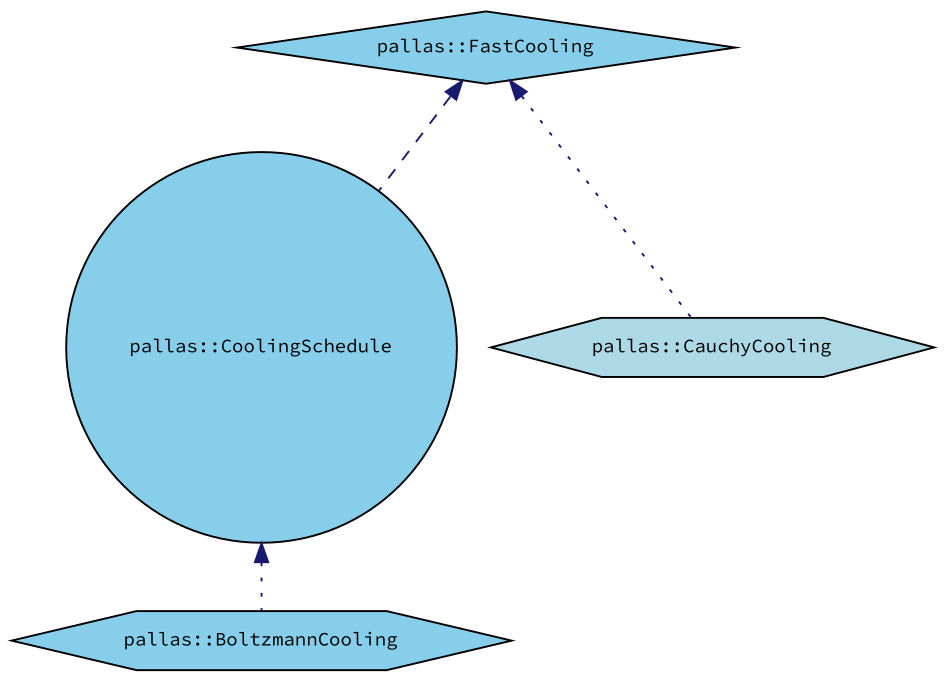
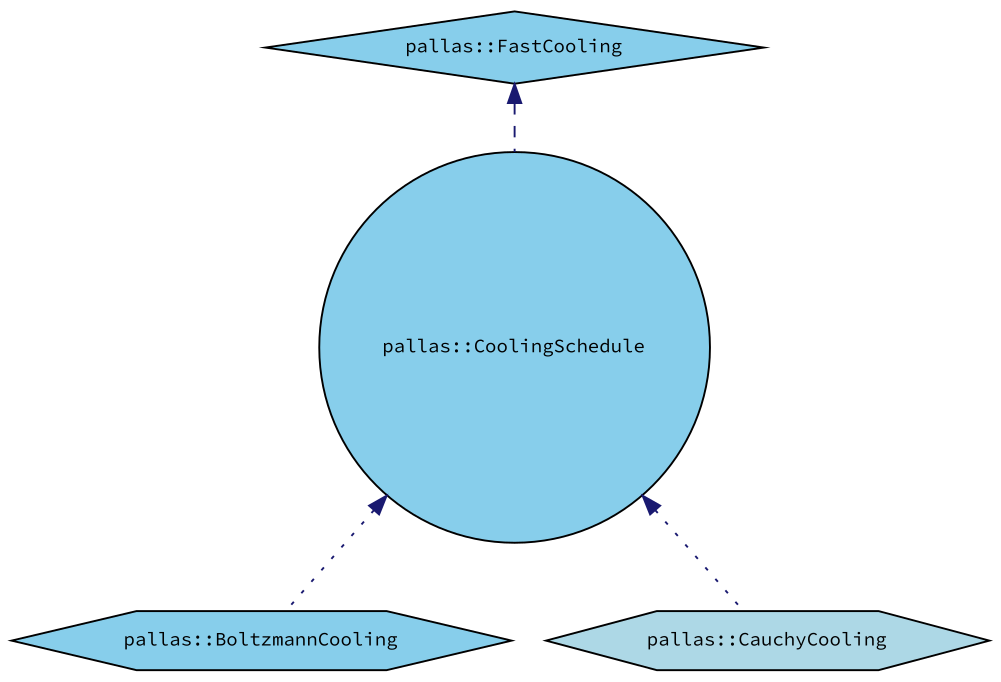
(606, 207) -> (699, 560)
